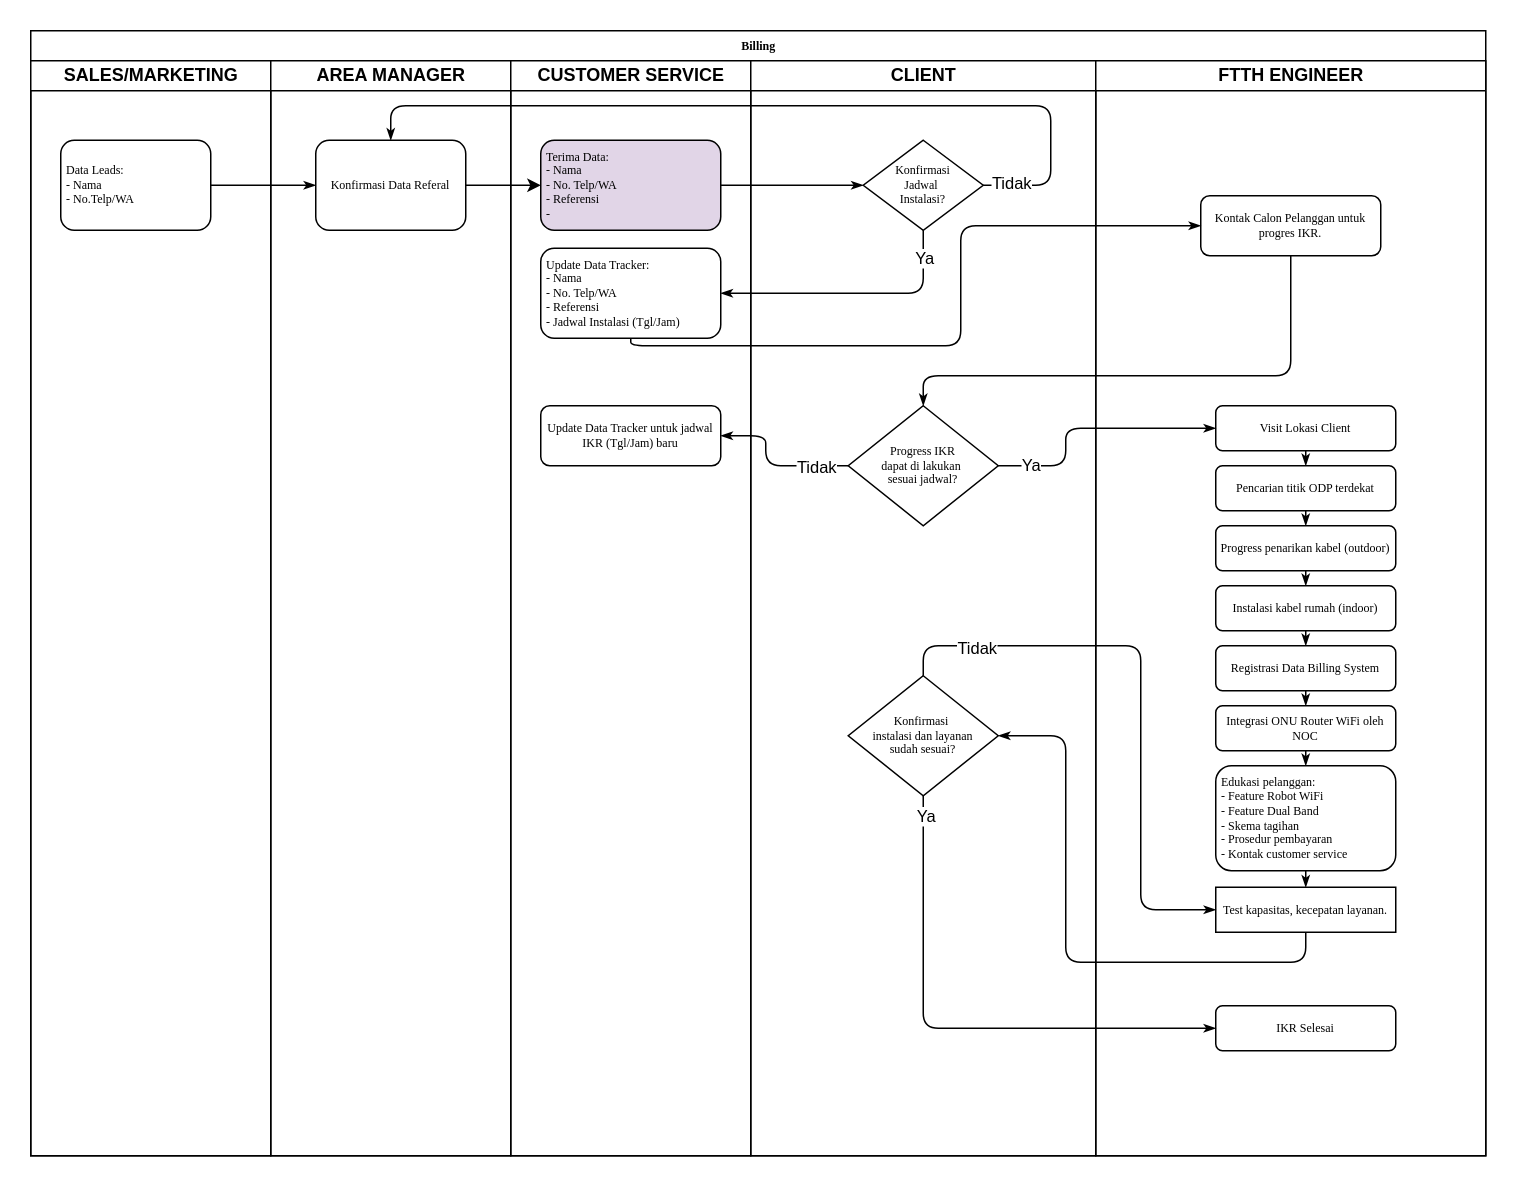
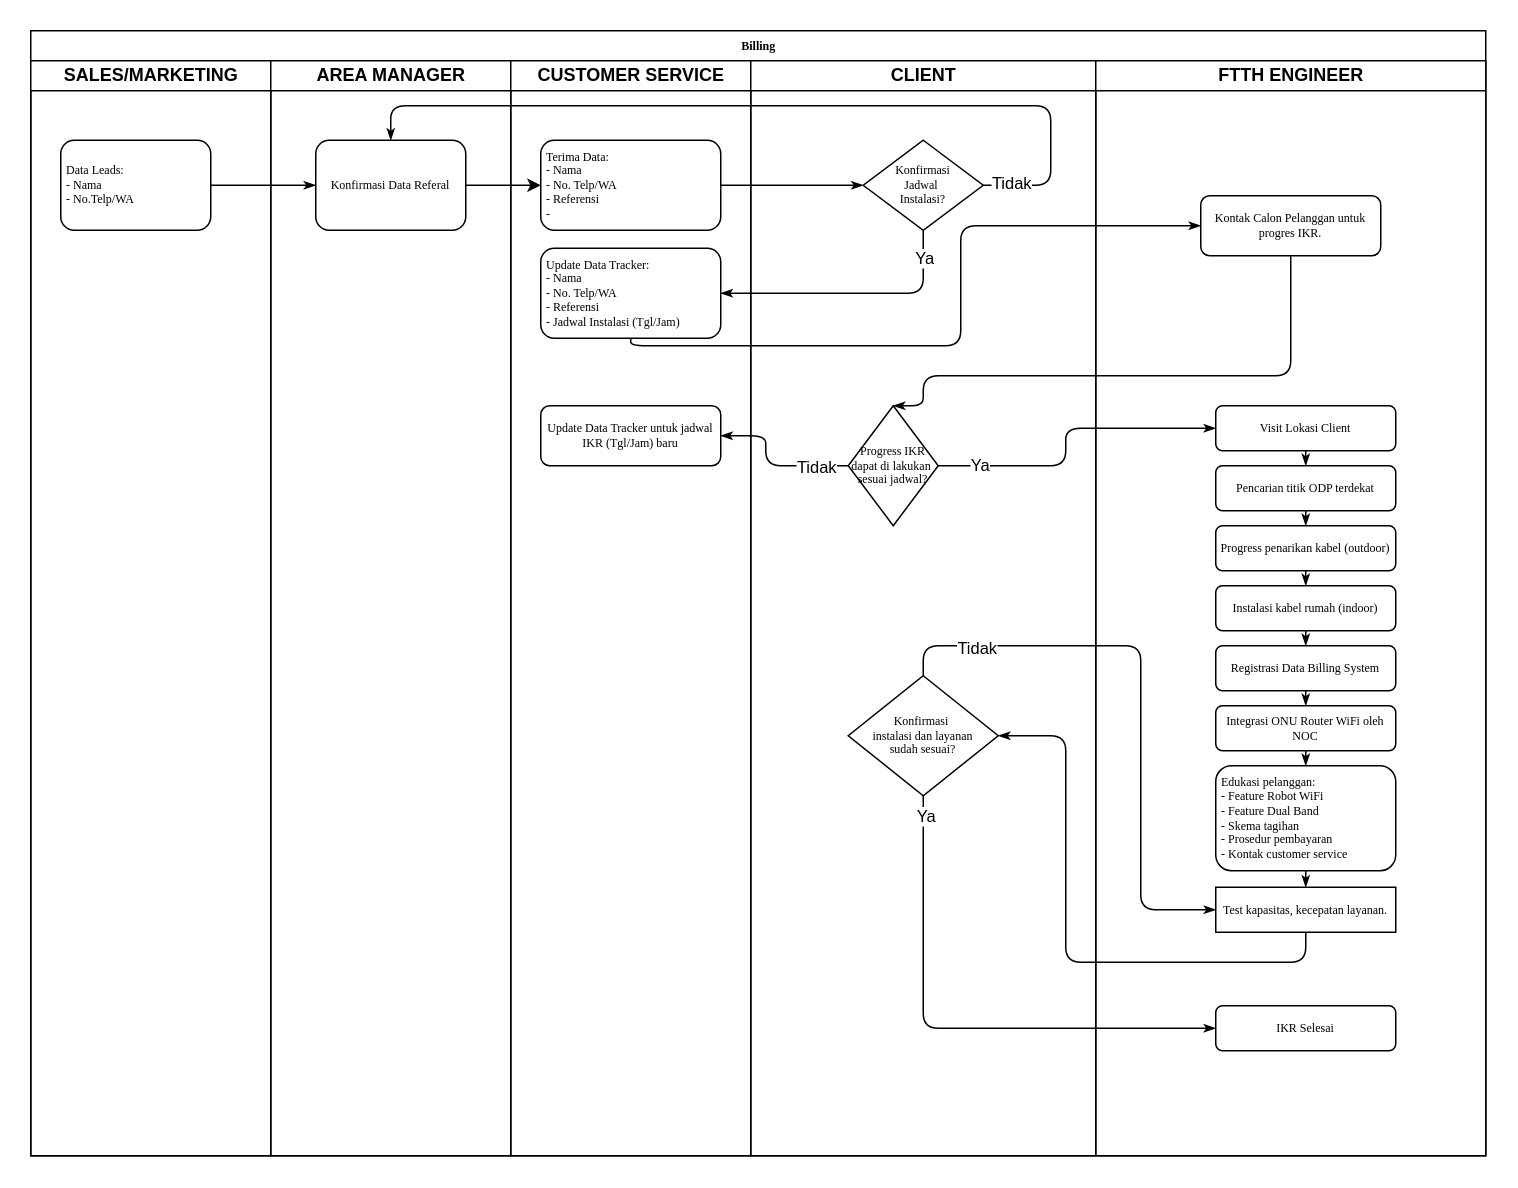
(631, 185) -> (631, 185)
(923, 466) -> (893, 466)
